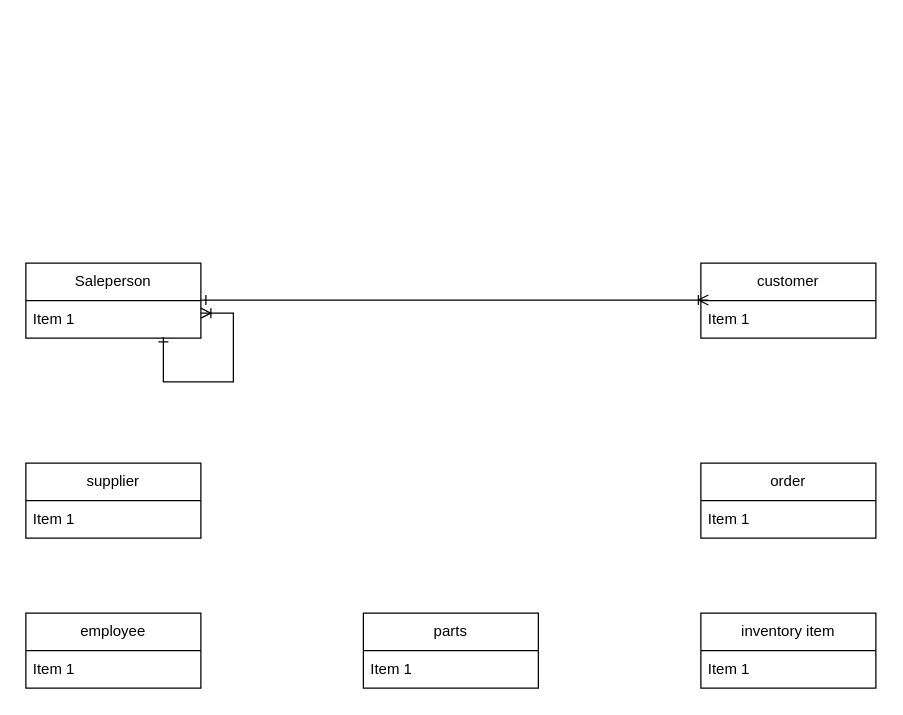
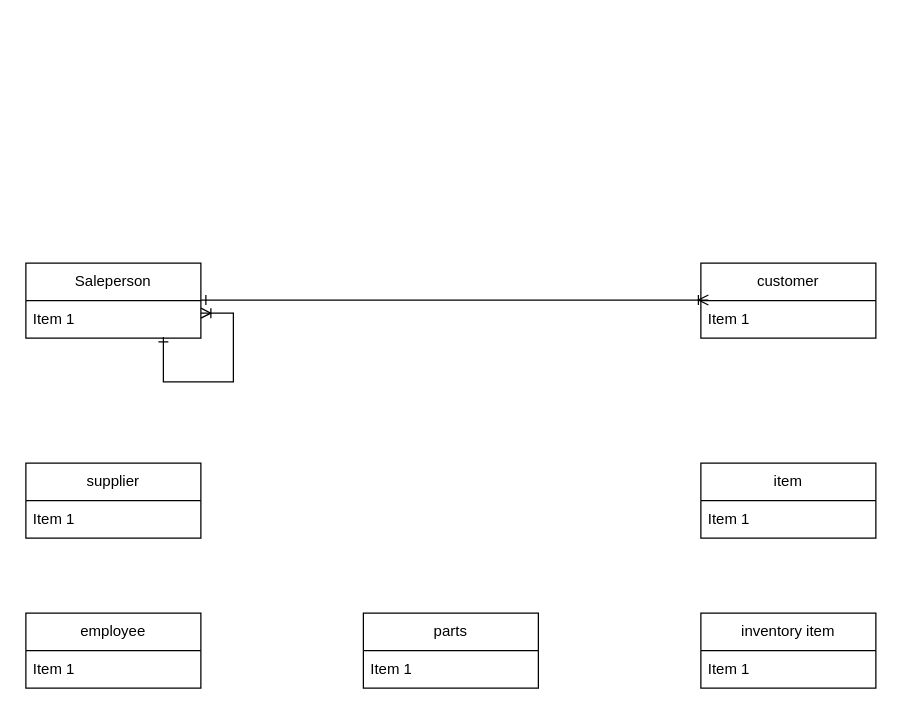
(788, 482) -> (788, 482)
